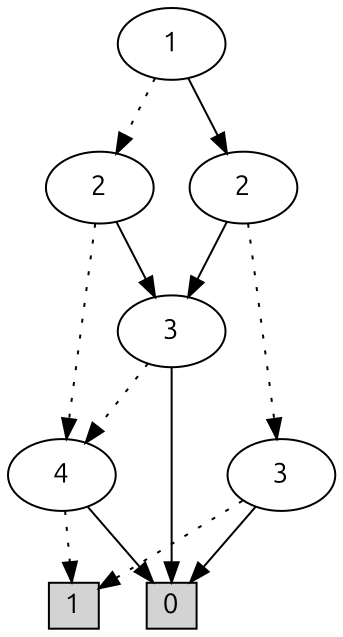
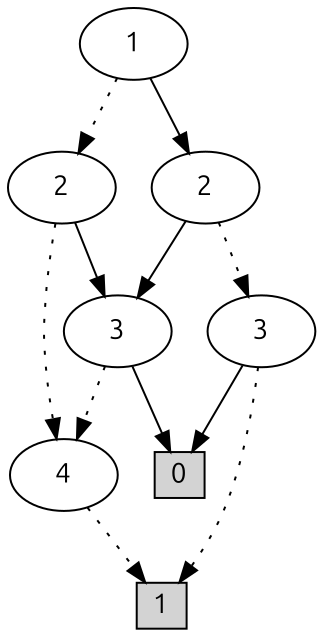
(114, 537) -> none
